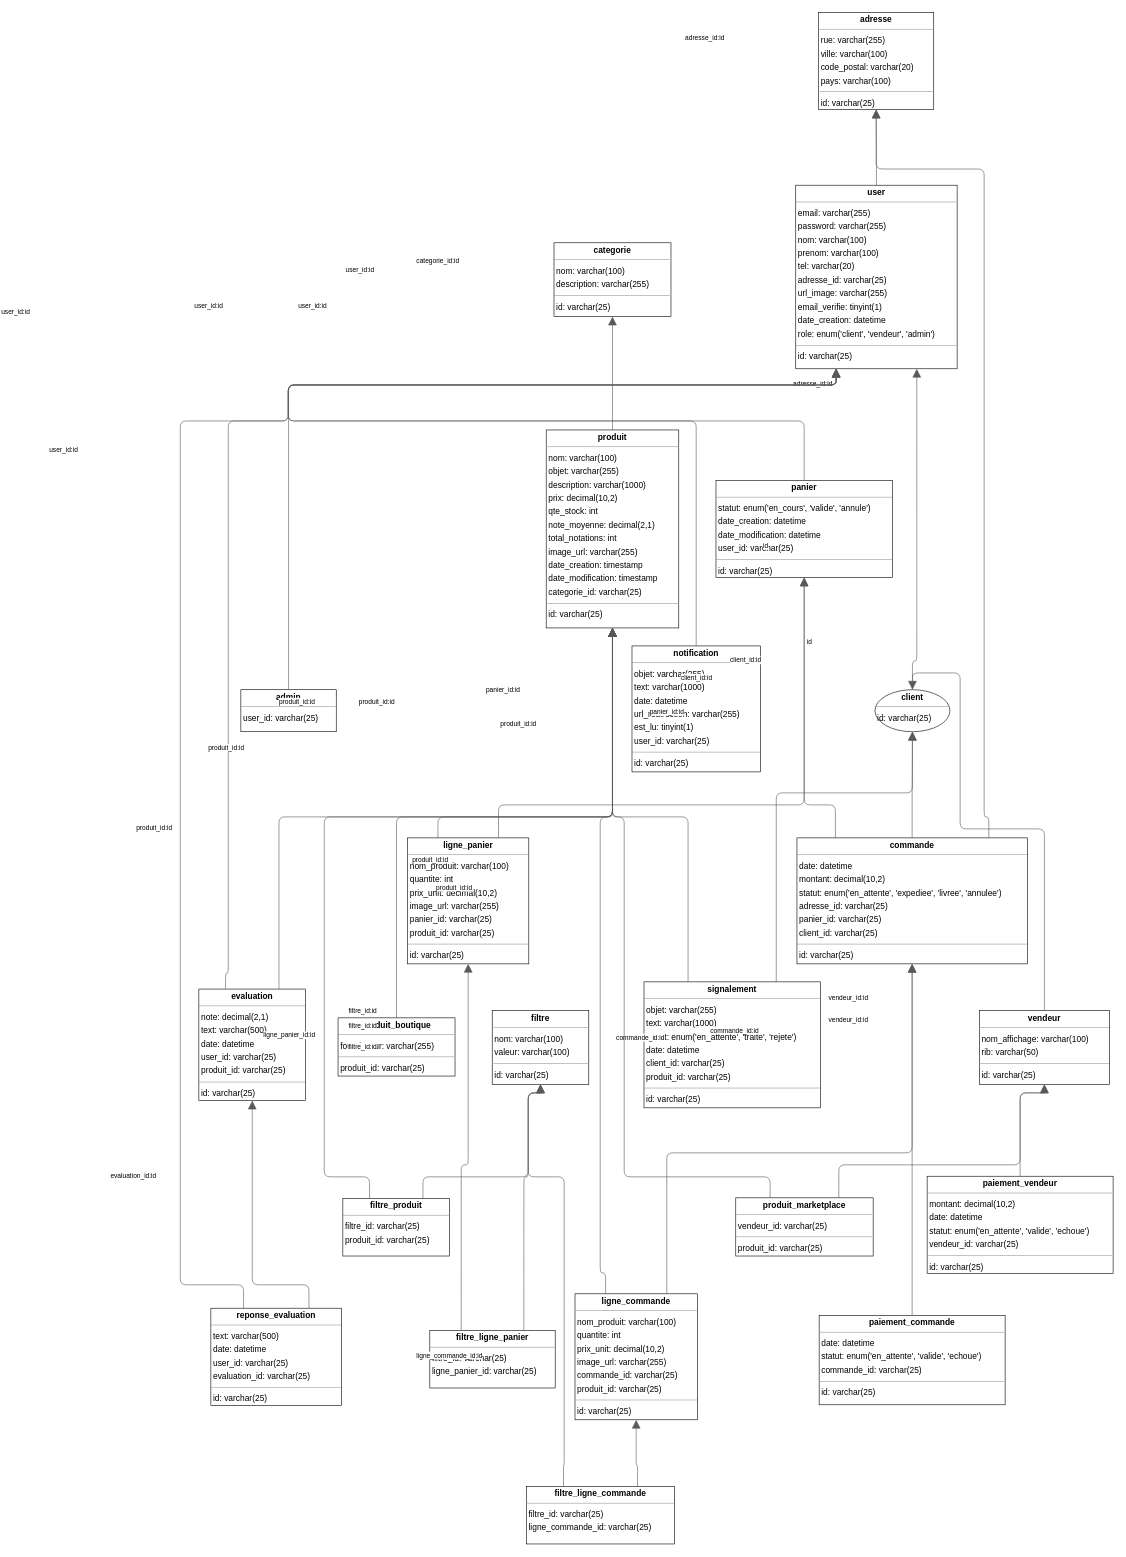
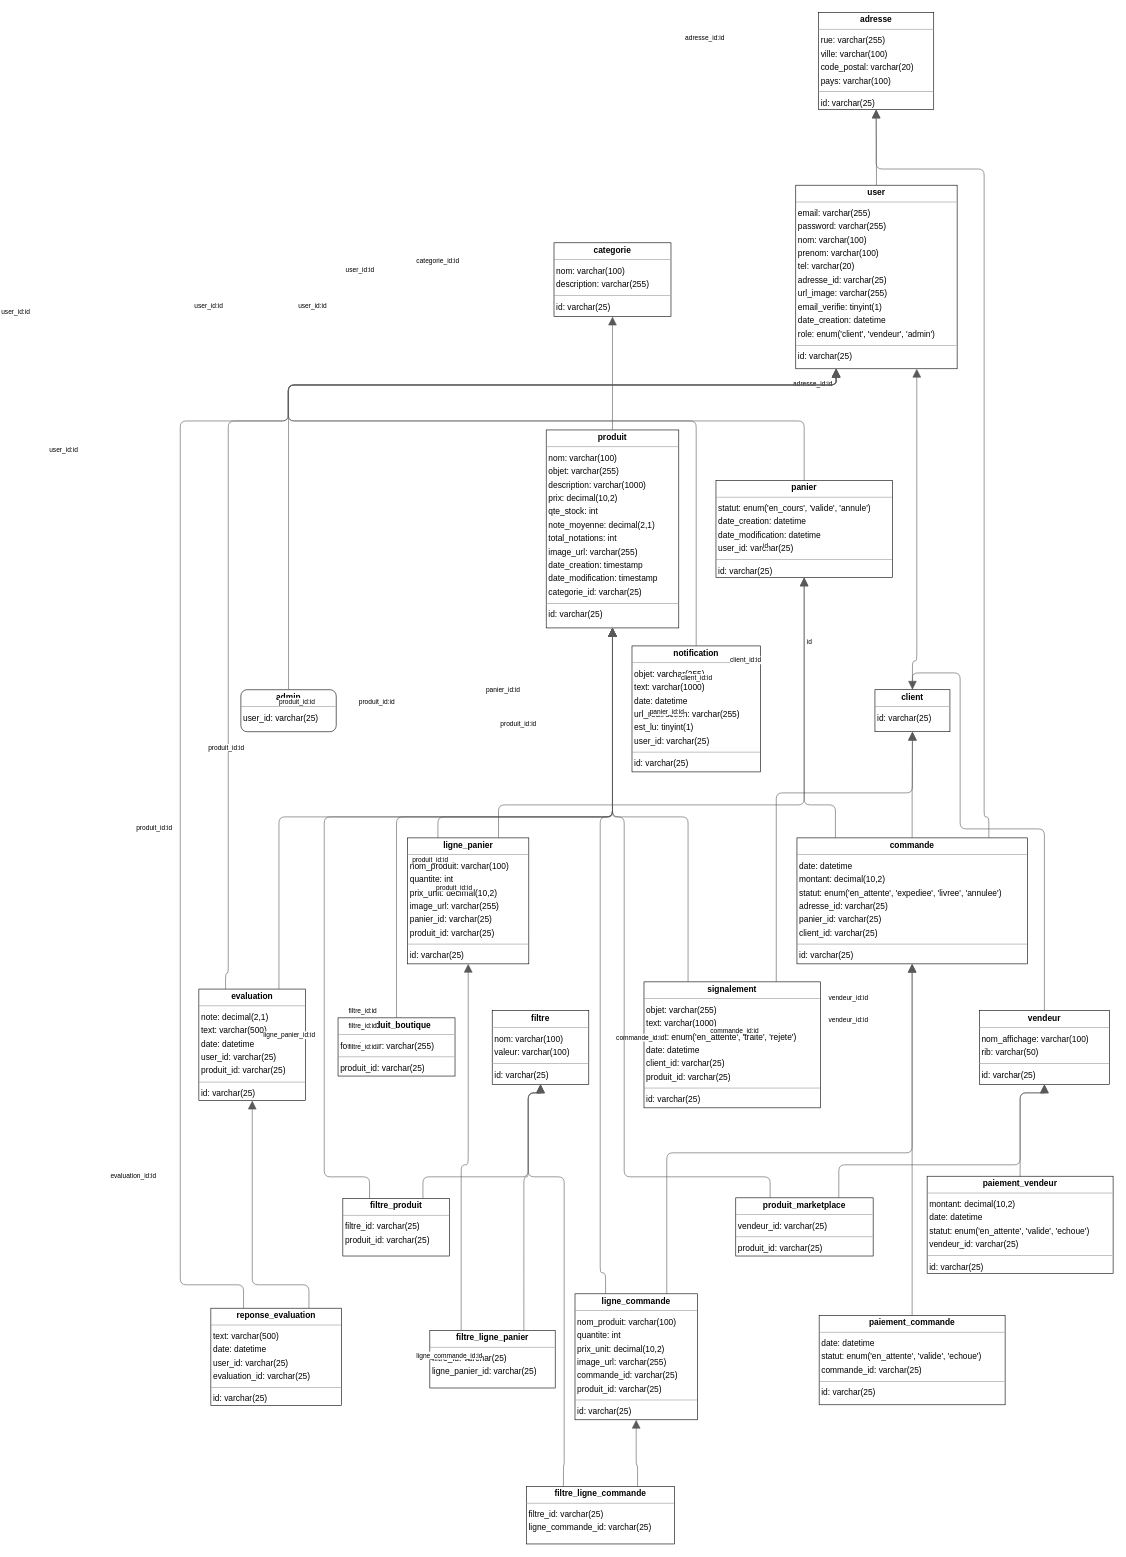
(289, 711) -> (289, 711)
(913, 711) -> (913, 711)
